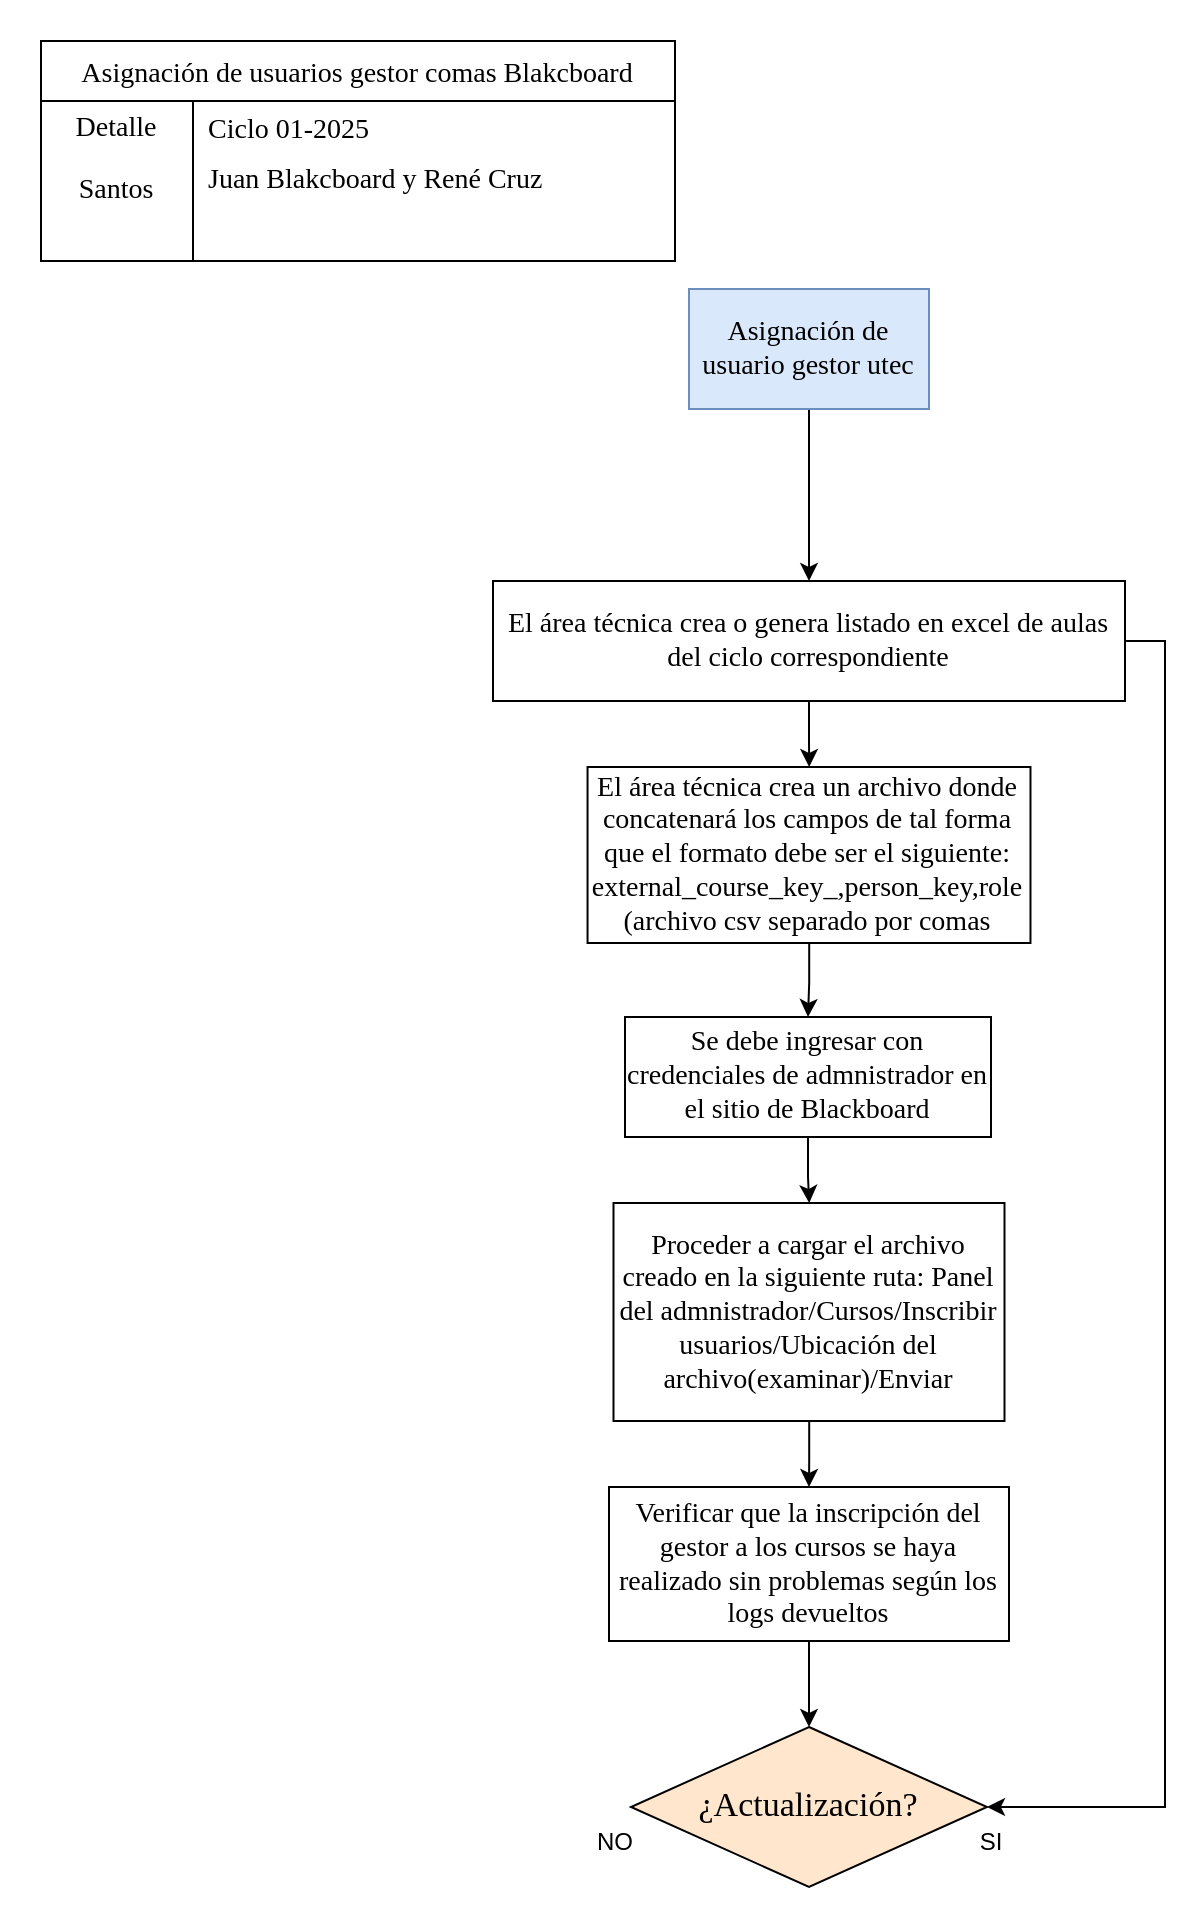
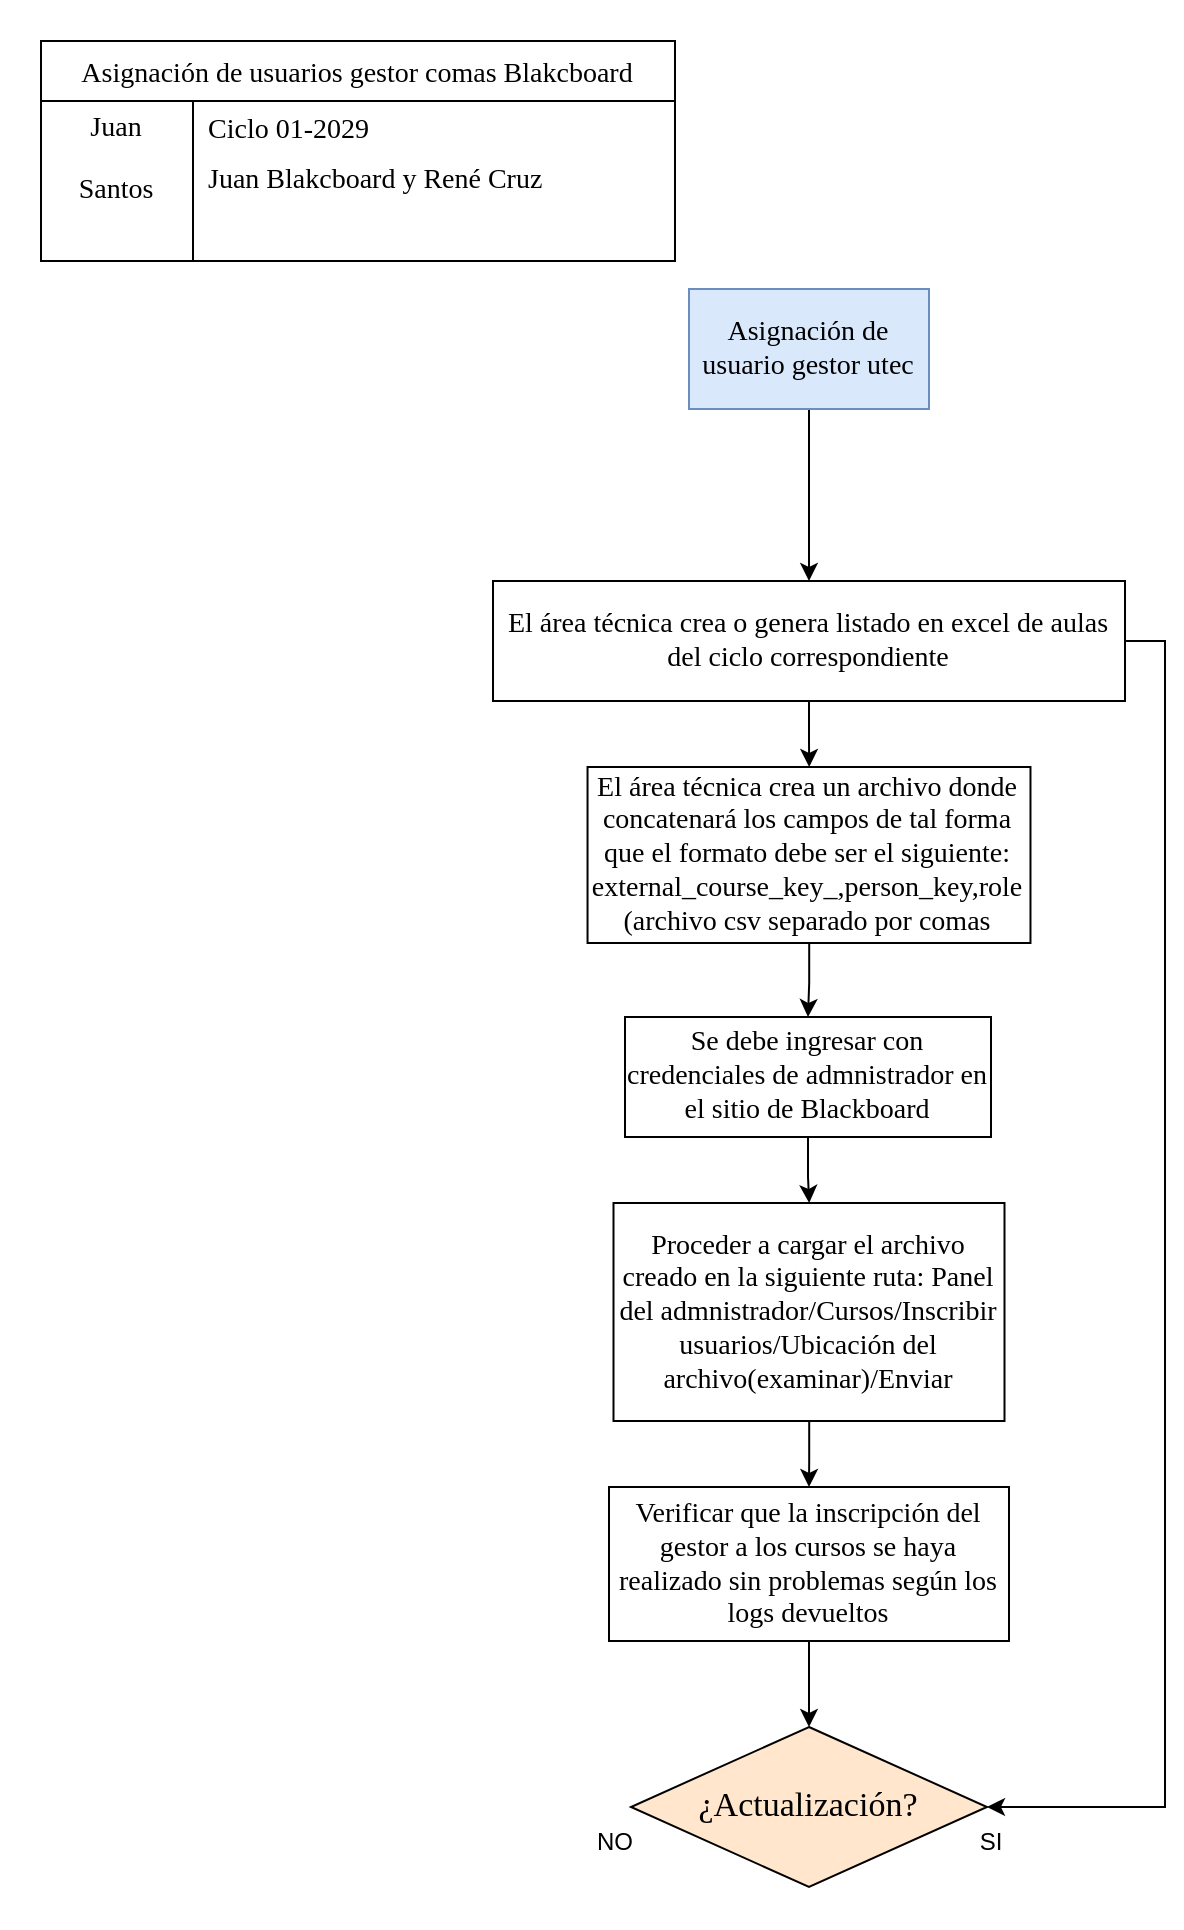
(117, 127) -> (117, 127)
(313, 127) -> (313, 127)
